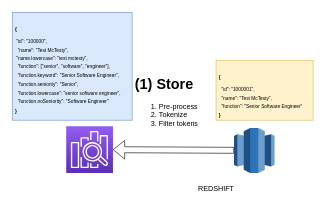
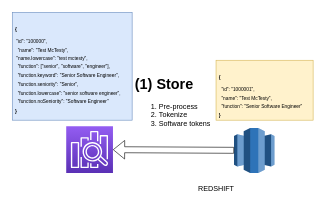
(159, 84) -> (165, 84)
